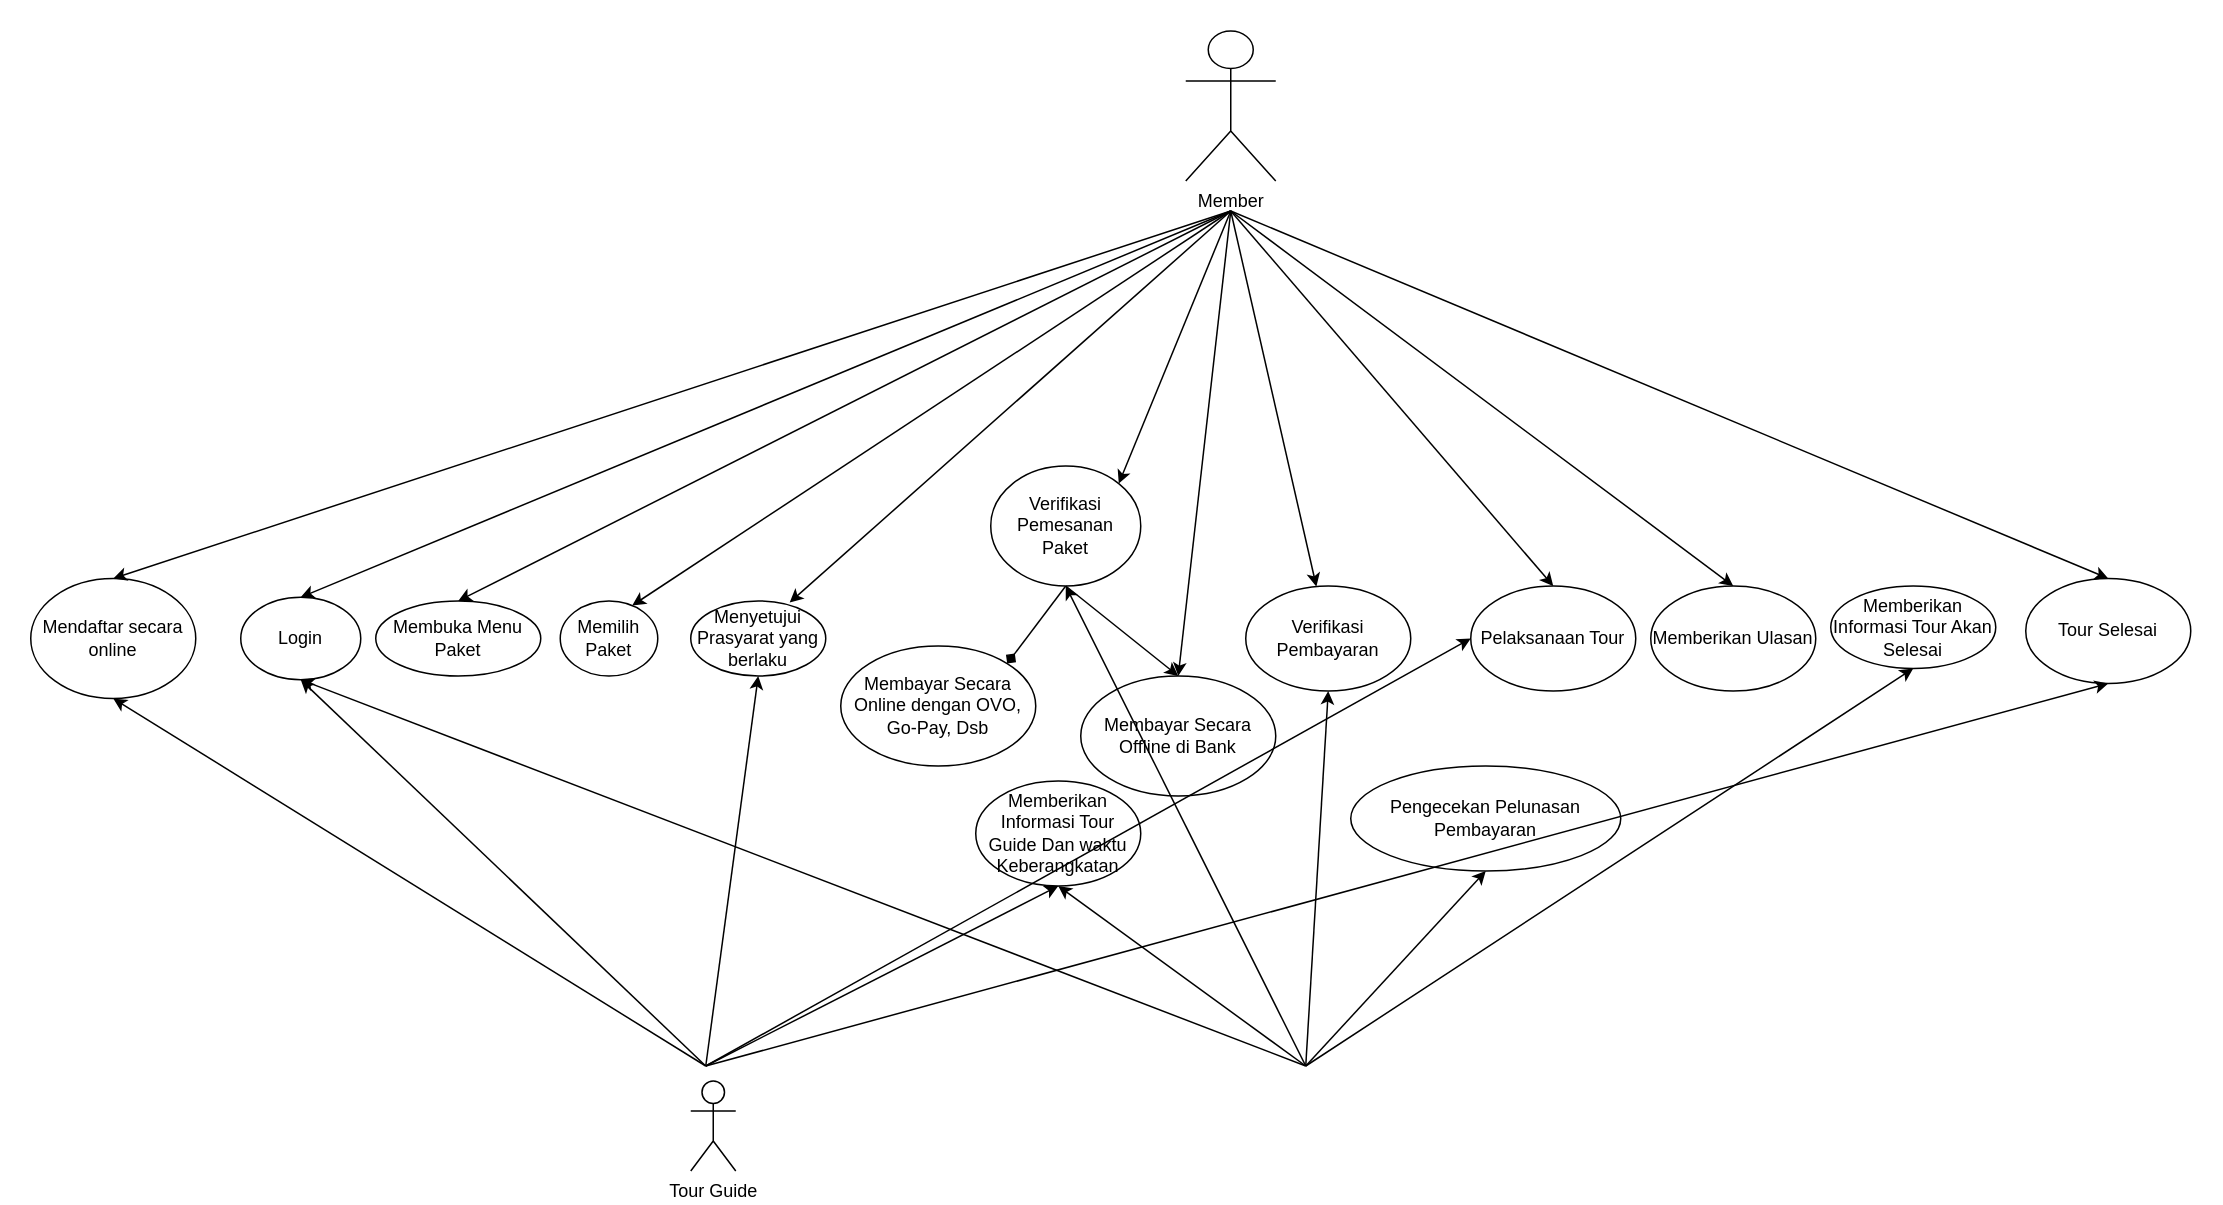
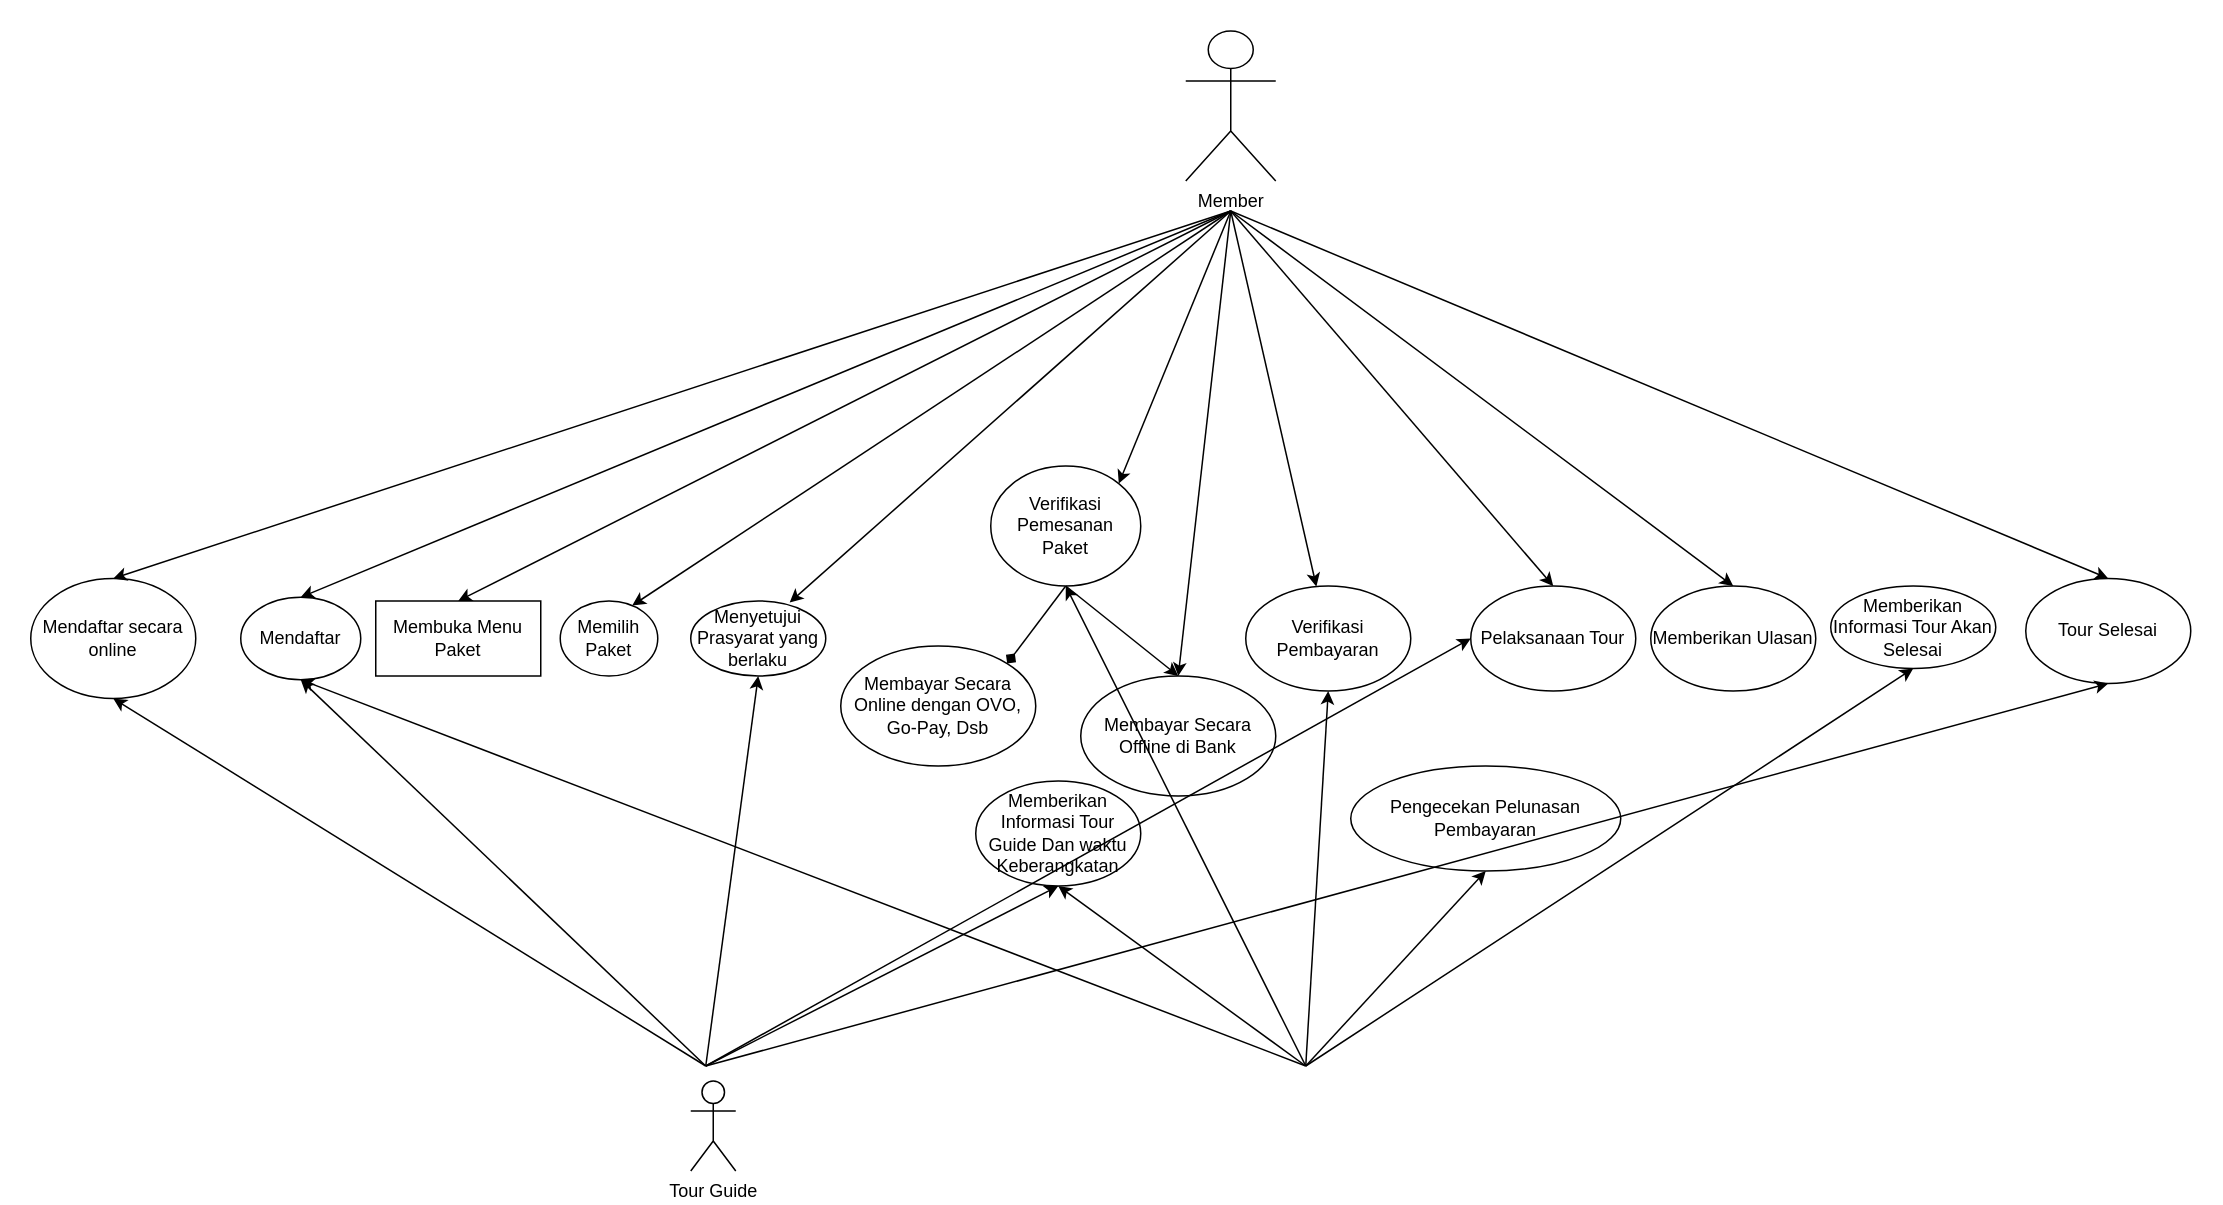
(301, 638) -> (301, 638)
(458, 638) -> (458, 638)
